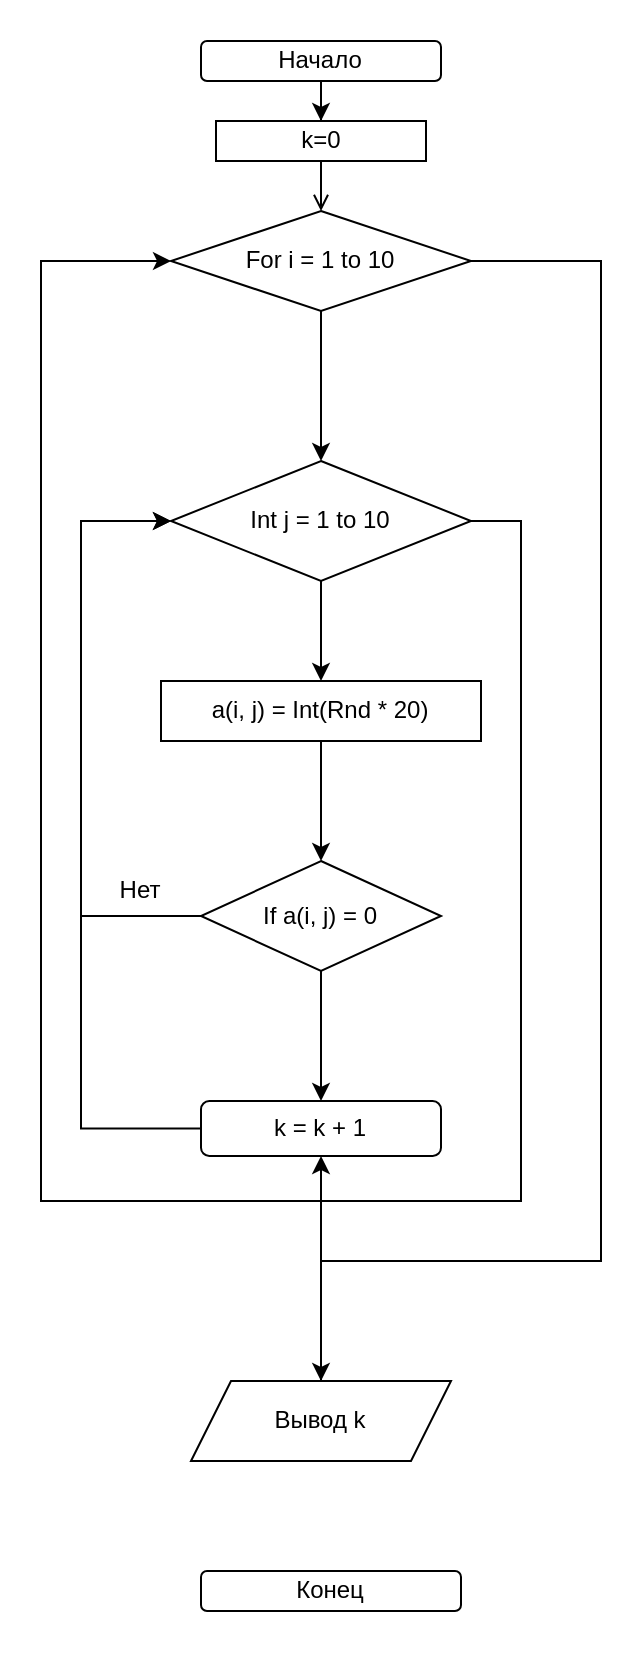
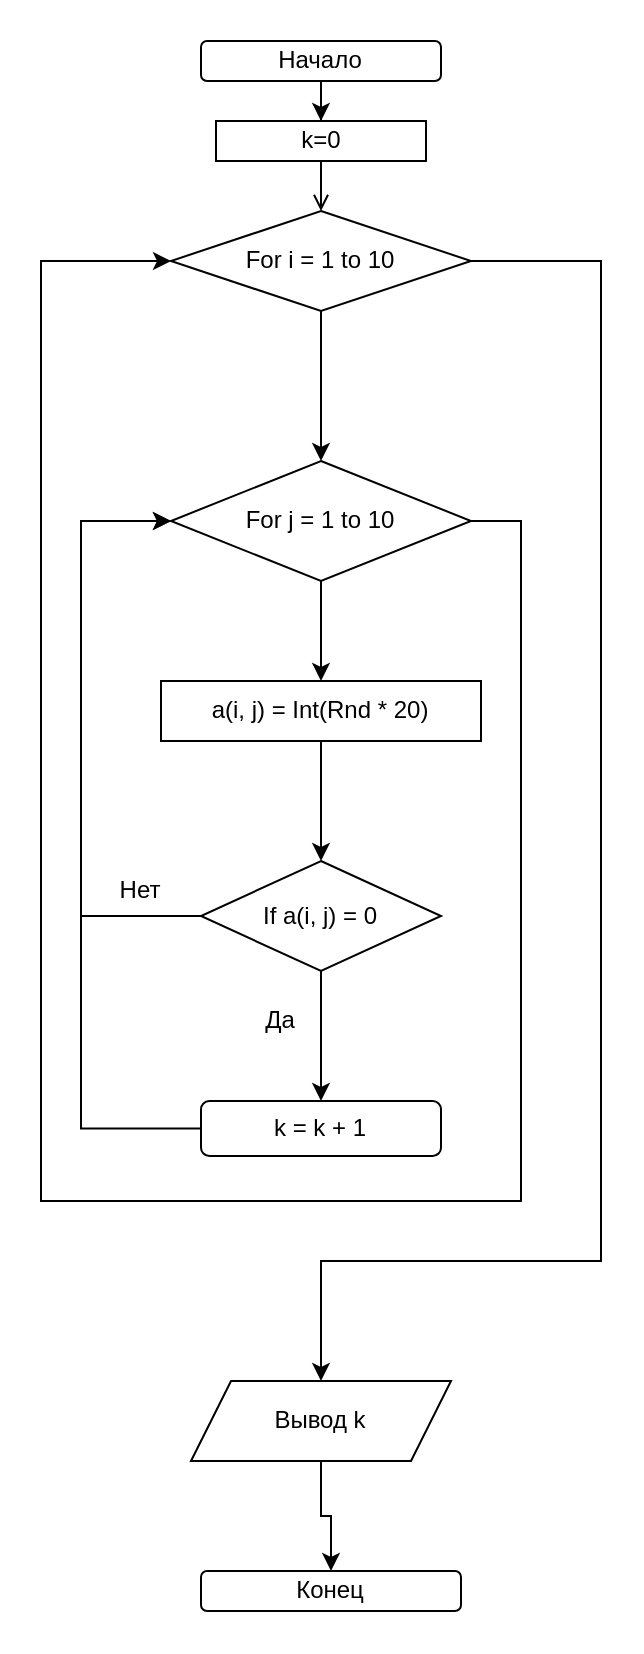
(321, 521) -> (321, 521)
none -> (281, 1021)
(321, 1213) -> (321, 1514)
